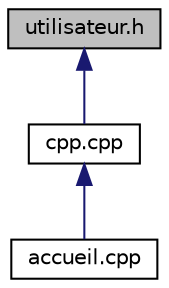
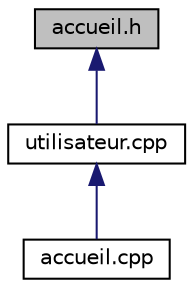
(84, 29) -> (97, 29)
(84, 144) -> (97, 144)
